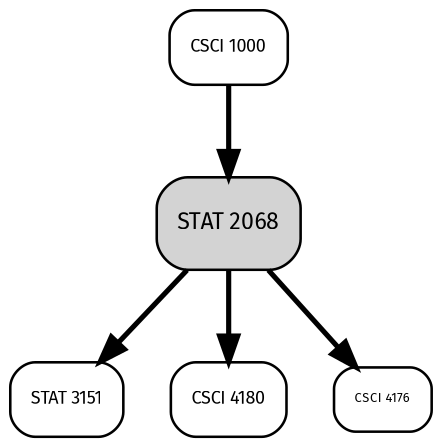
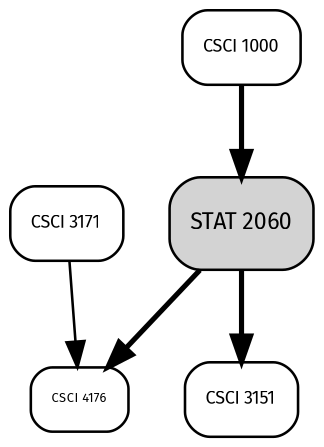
none -> (67, 224)
(229, 224) -> (242, 224)
(67, 400) -> (242, 400)
(229, 400) -> none
